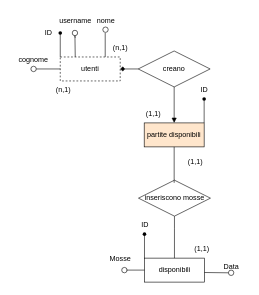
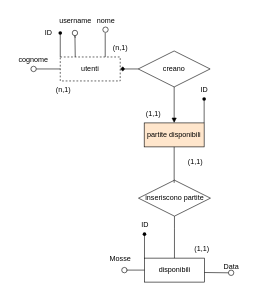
(175, 198) -> (175, 198)
